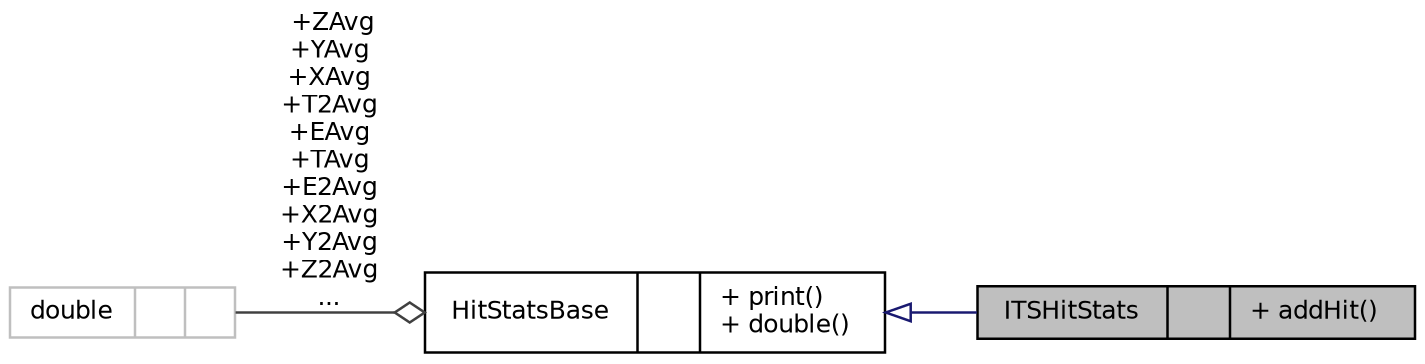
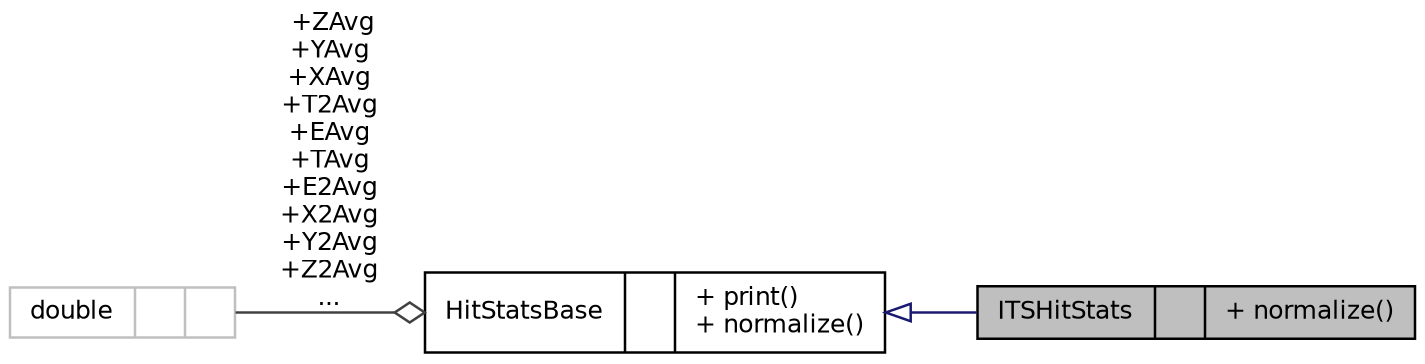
(1315, 311) -> (1310, 311)
(785, 325) -> (780, 325)
